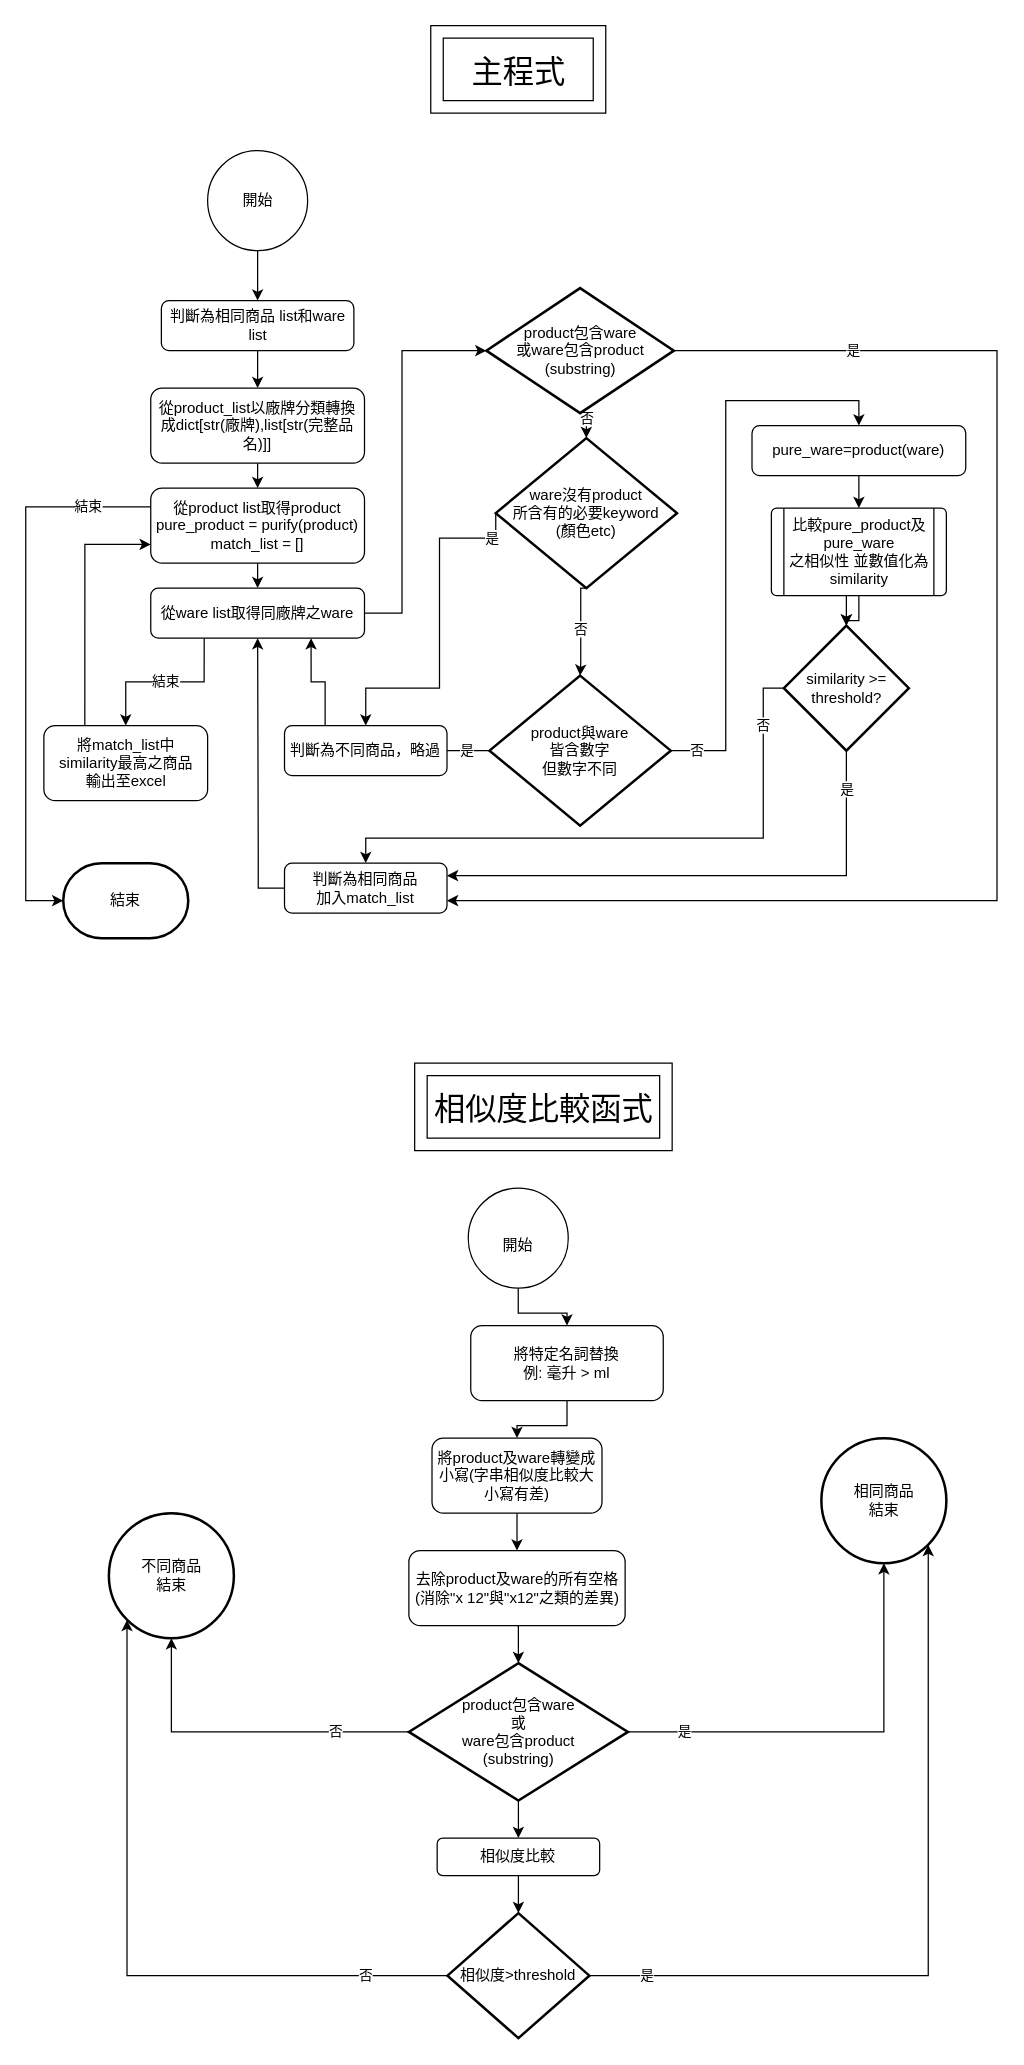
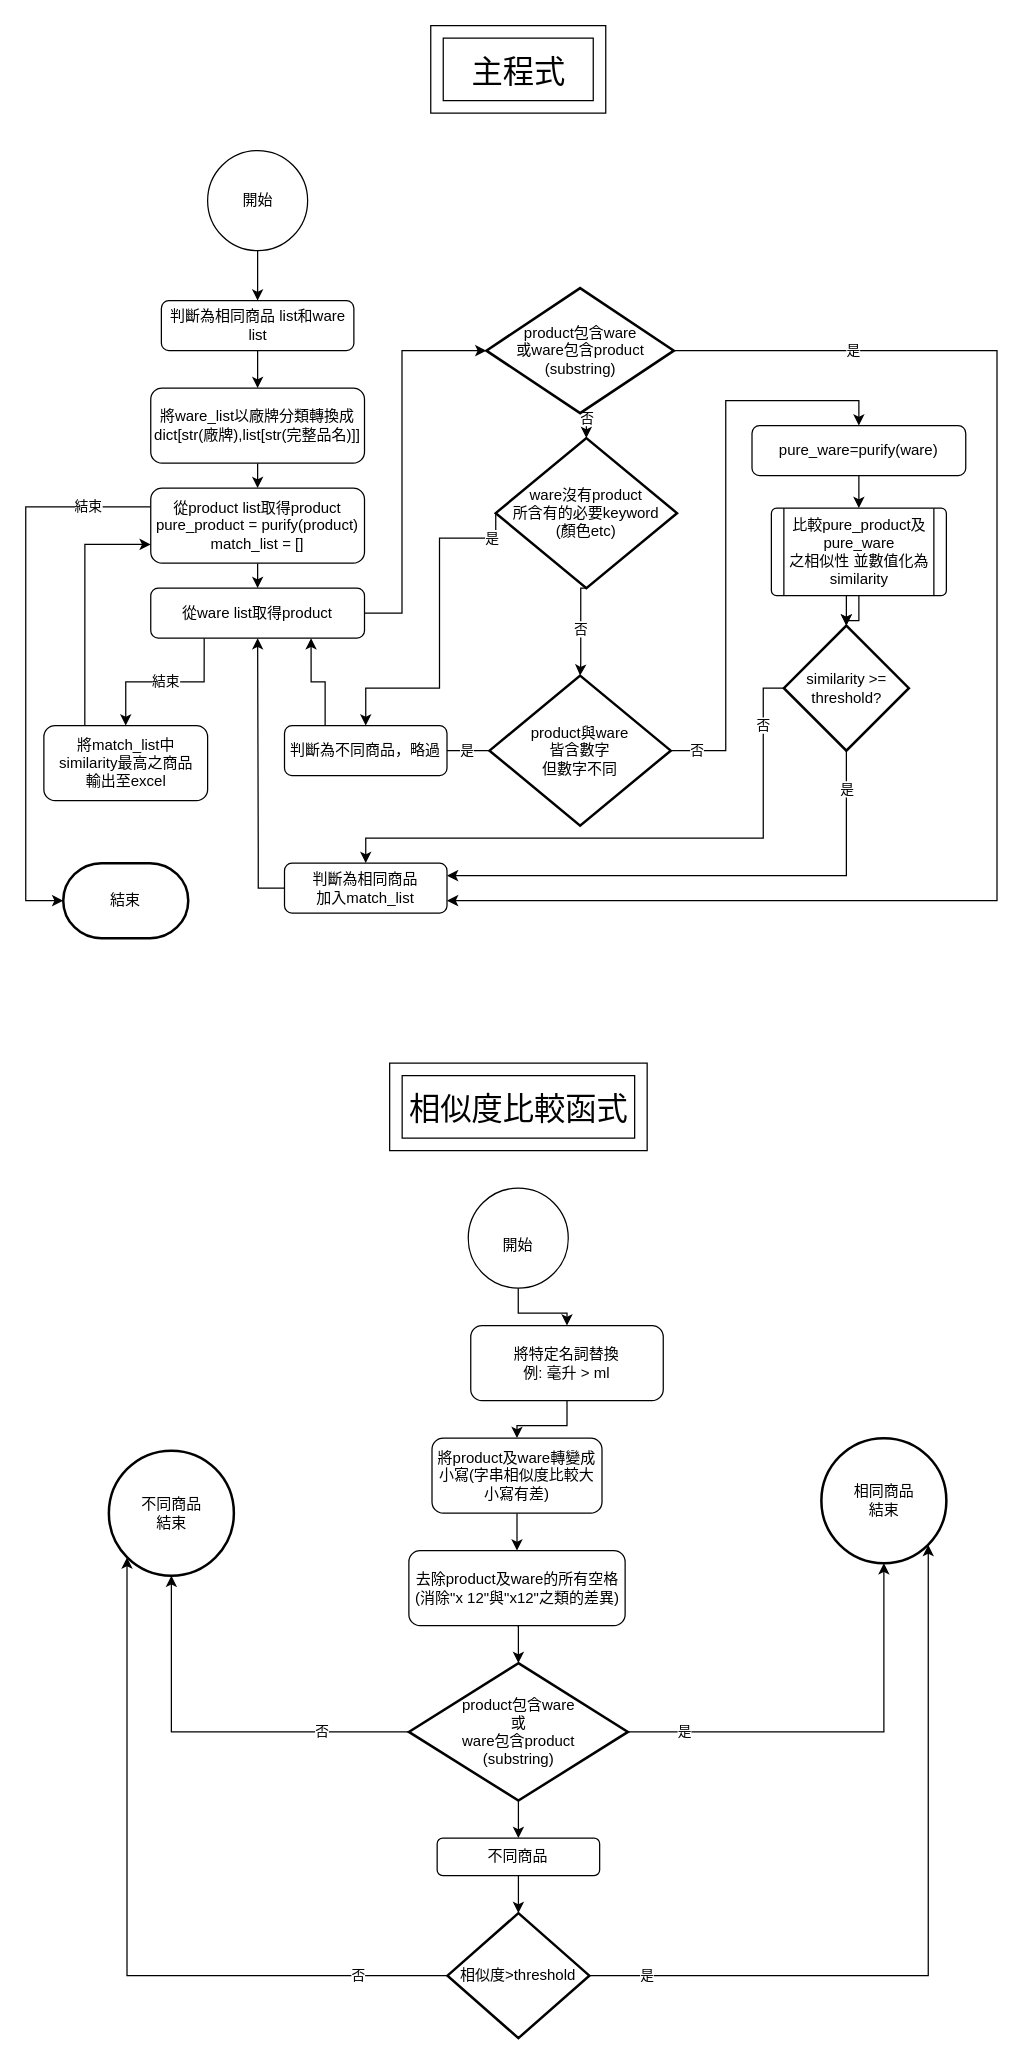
(258, 426) -> (258, 426)
(859, 451) -> (859, 451)
(258, 613) -> (258, 613)
(543, 1107) -> (518, 1107)
(171, 1576) -> (171, 1513)
(518, 1857) -> (518, 1857)
